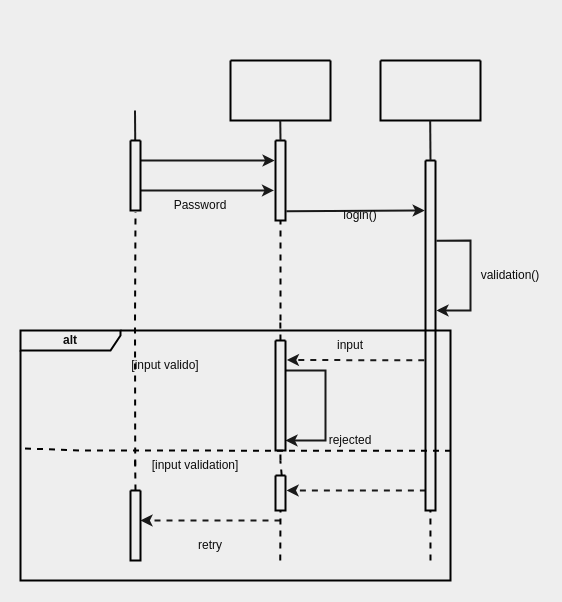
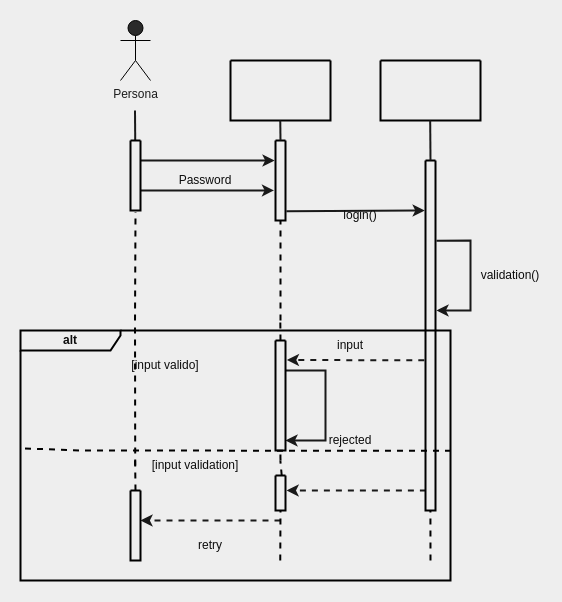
none -> (136, 51)
(201, 206) -> (206, 181)
